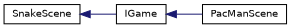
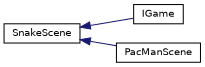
(189, 14) -> (103, 44)
